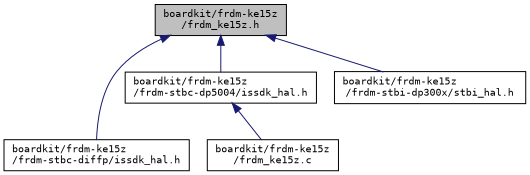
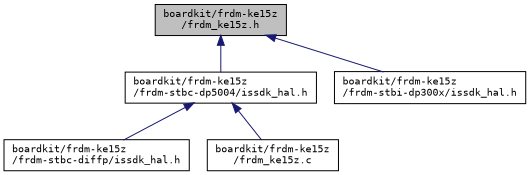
(112, 79) -> (154, 124)
(430, 88) -> (430, 88)
